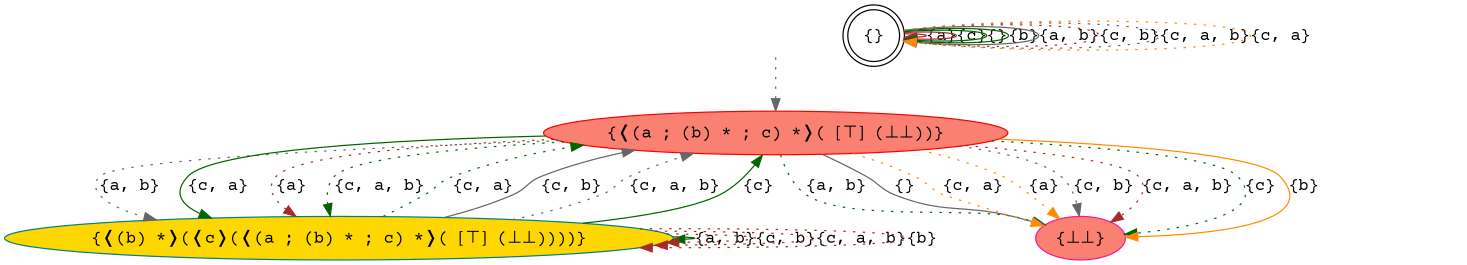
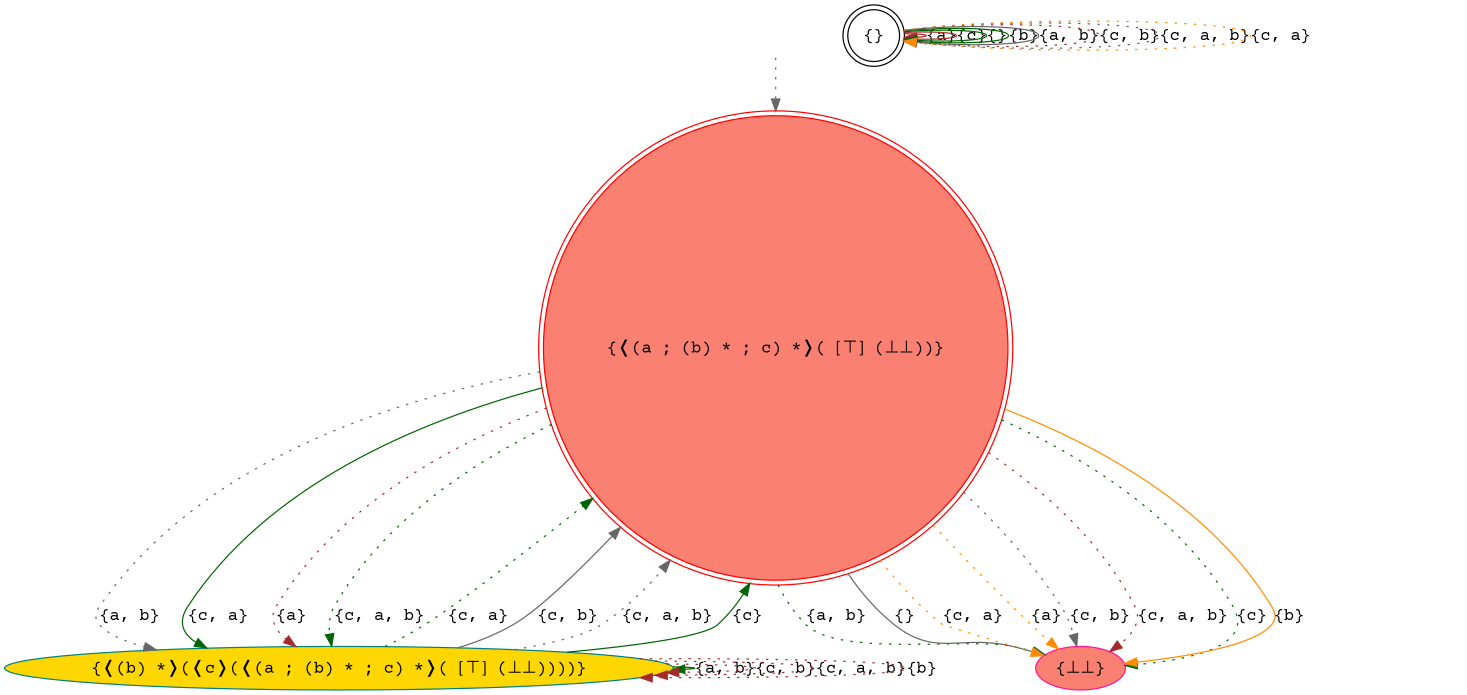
(776, 133) -> (776, 348)
